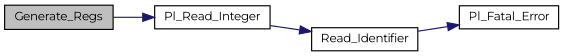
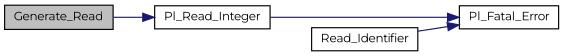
(59, 17) -> (59, 17)
(285, 28) -> (359, 17)
